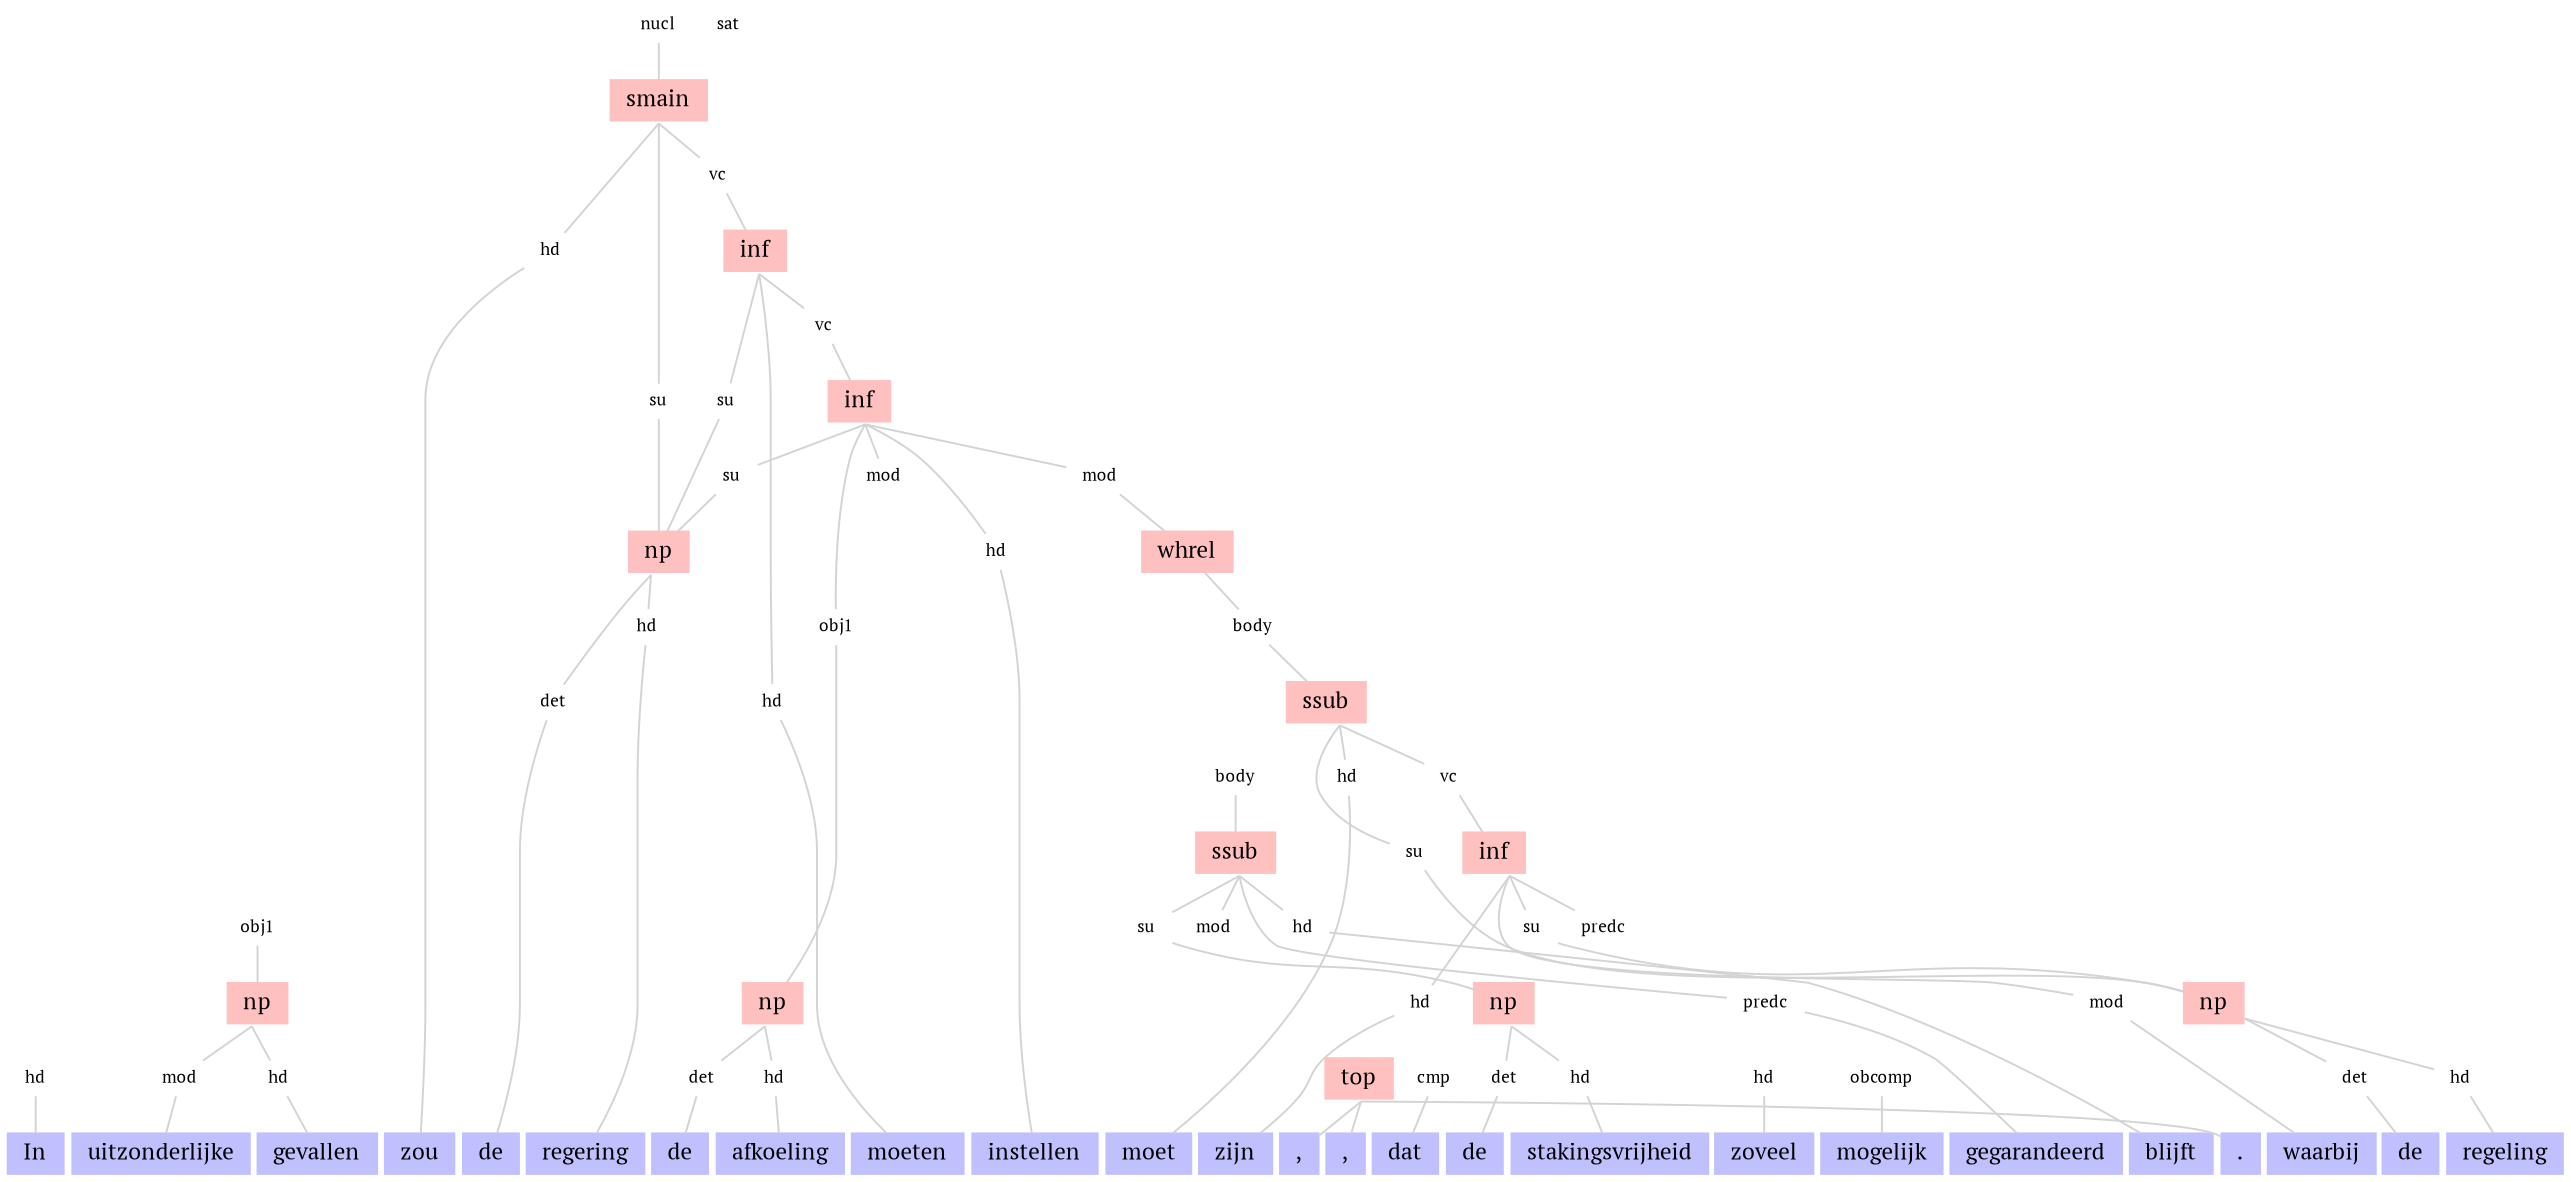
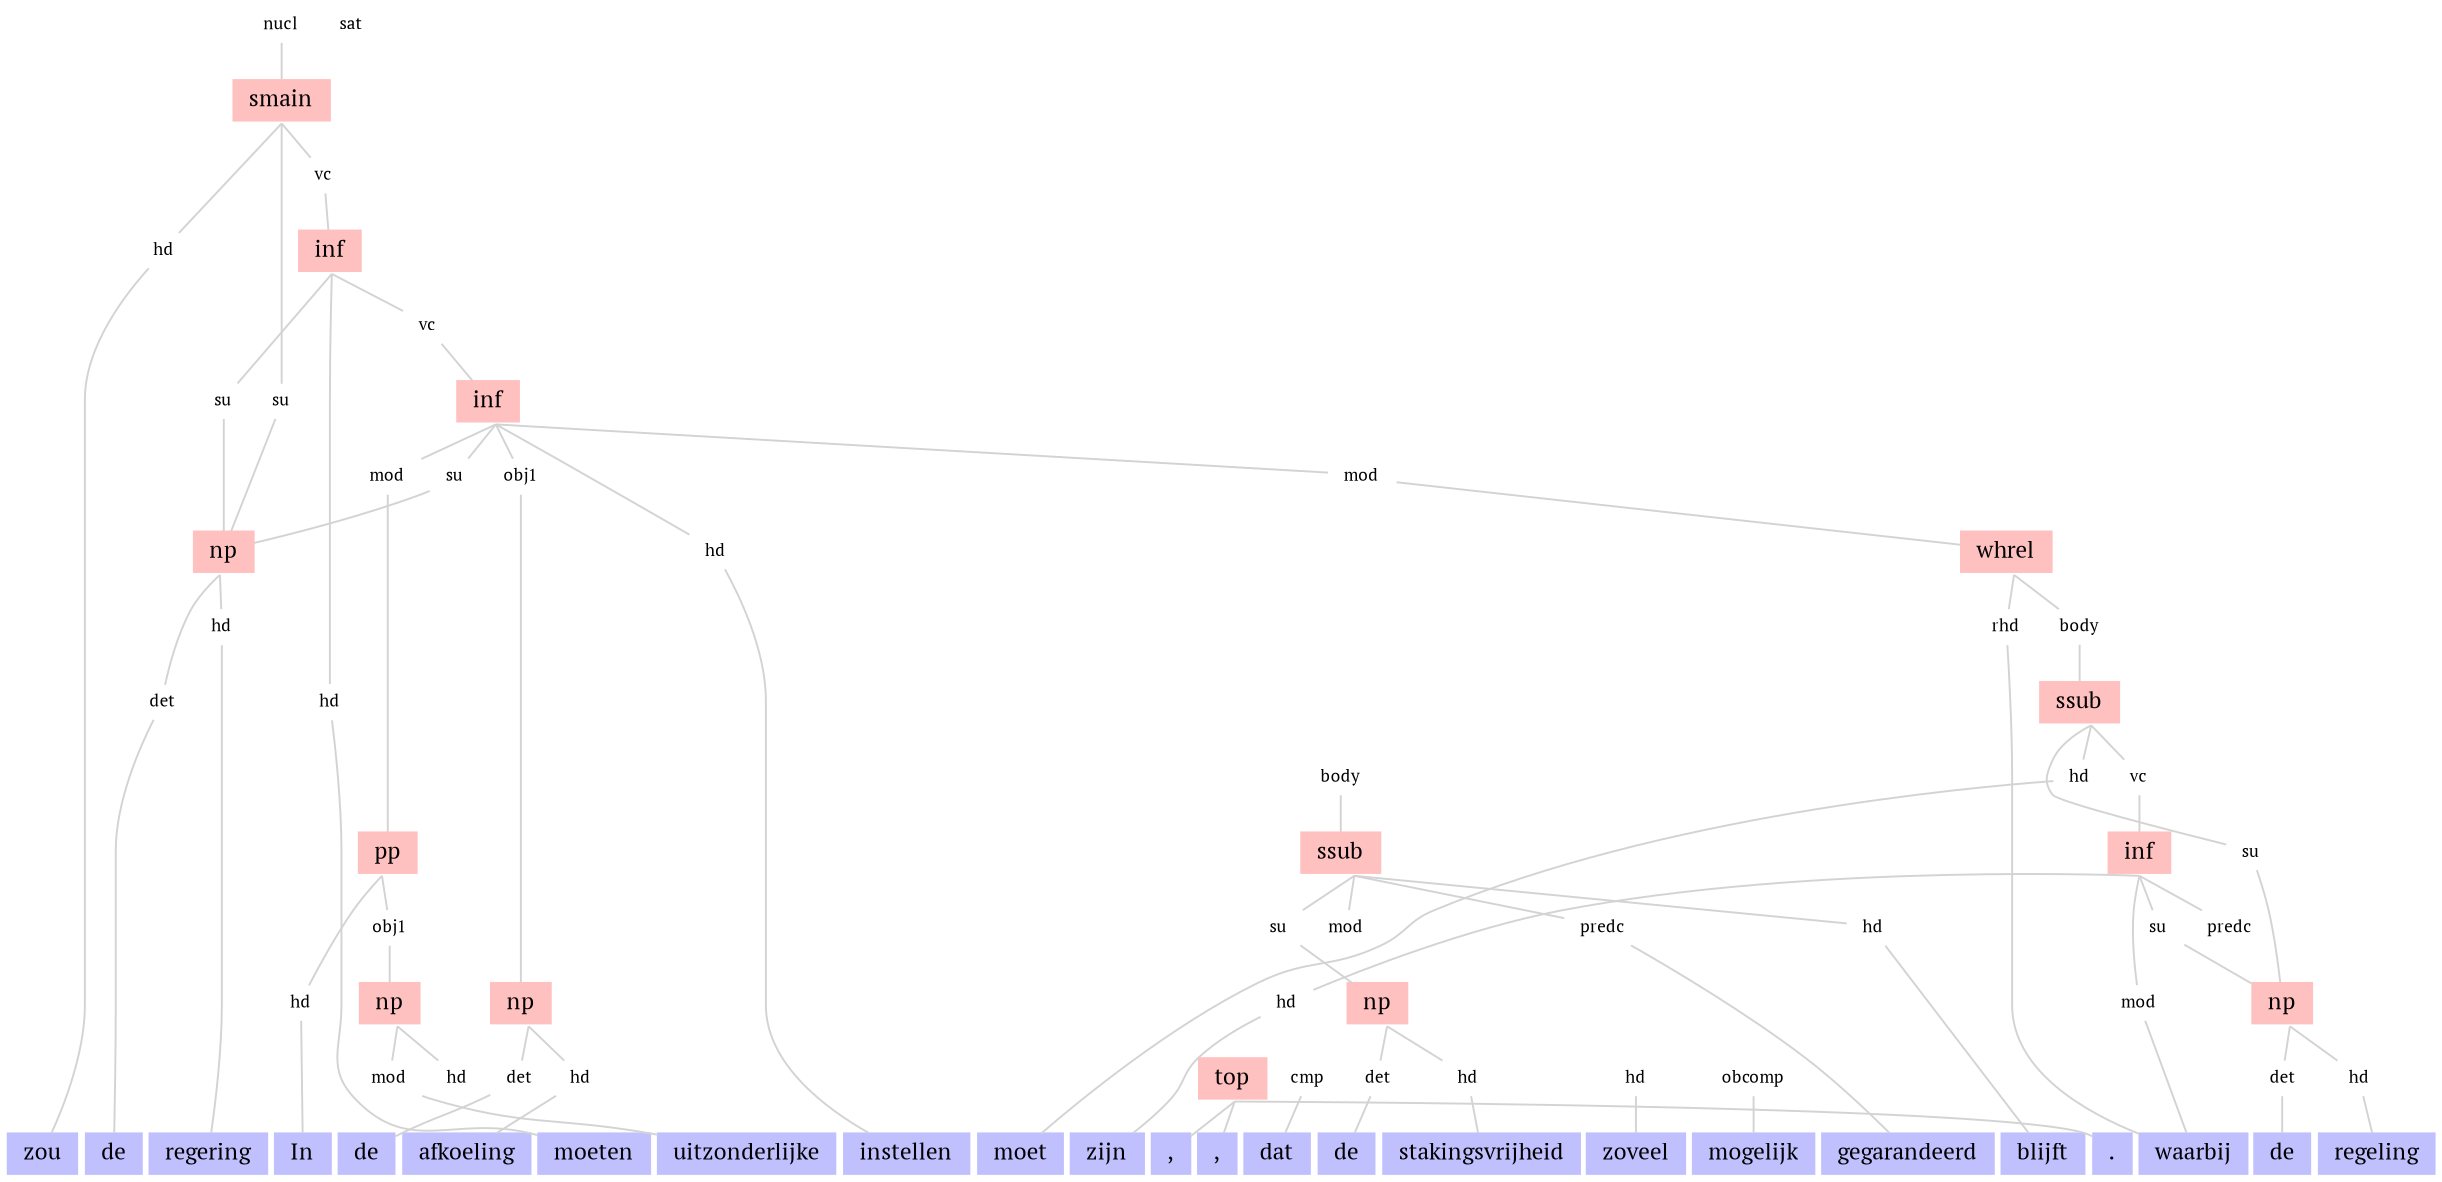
none -> (2006, 627)
none -> (388, 853)
(317, 1154) -> none
